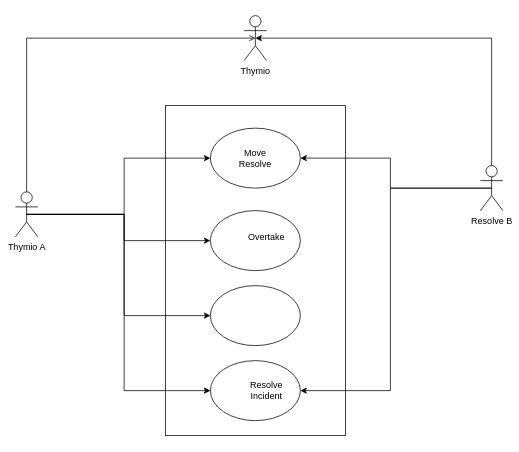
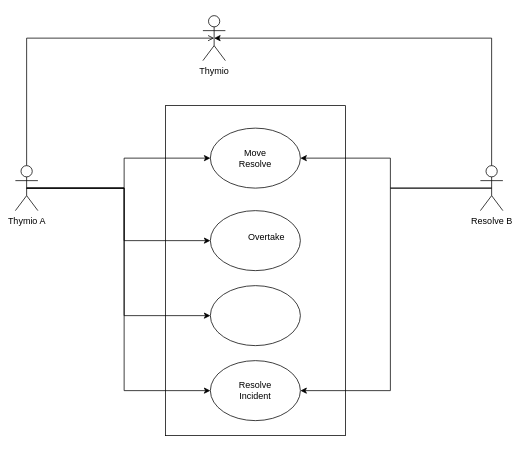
(255, 38) -> (214, 38)
(27, 214) -> (27, 188)
(267, 390) -> (255, 390)
